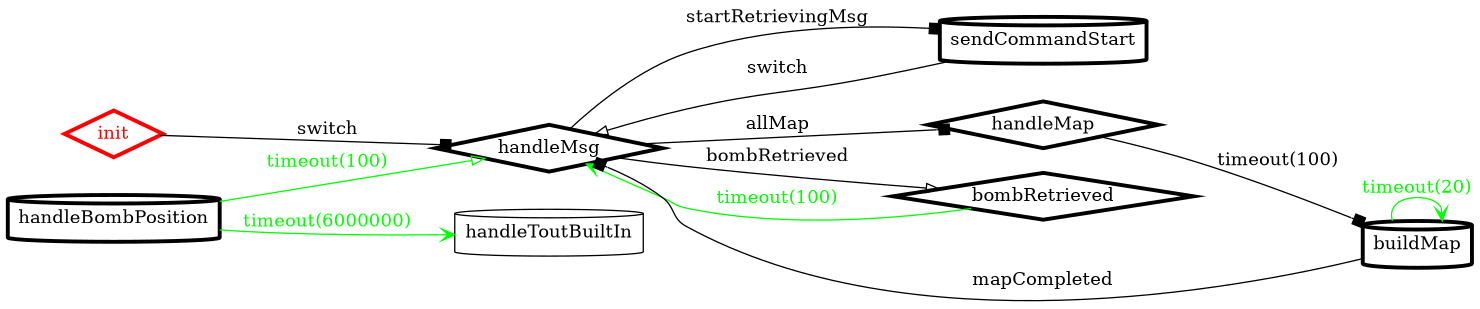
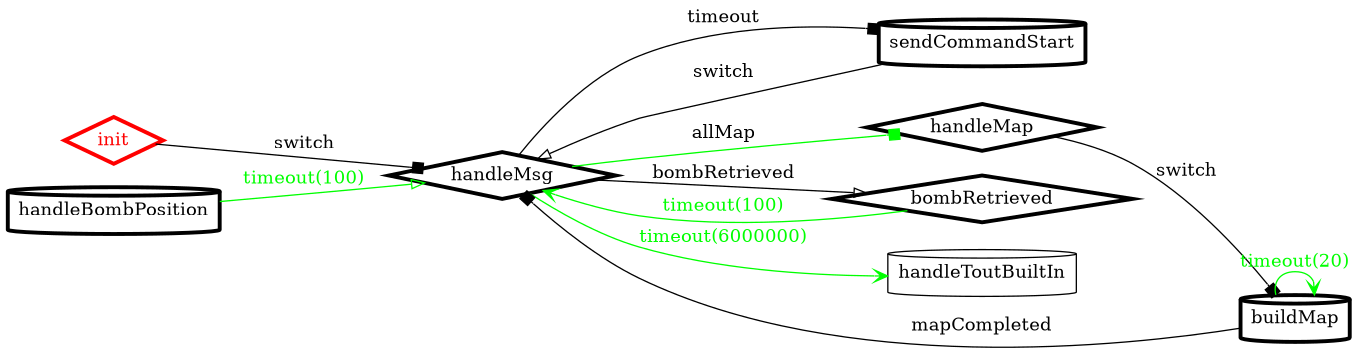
(778, 18) -> (724, 18)
(789, 137) -> (729, 149)
(1278, 161) -> (1187, 171)
(331, 234) -> (695, 260)
